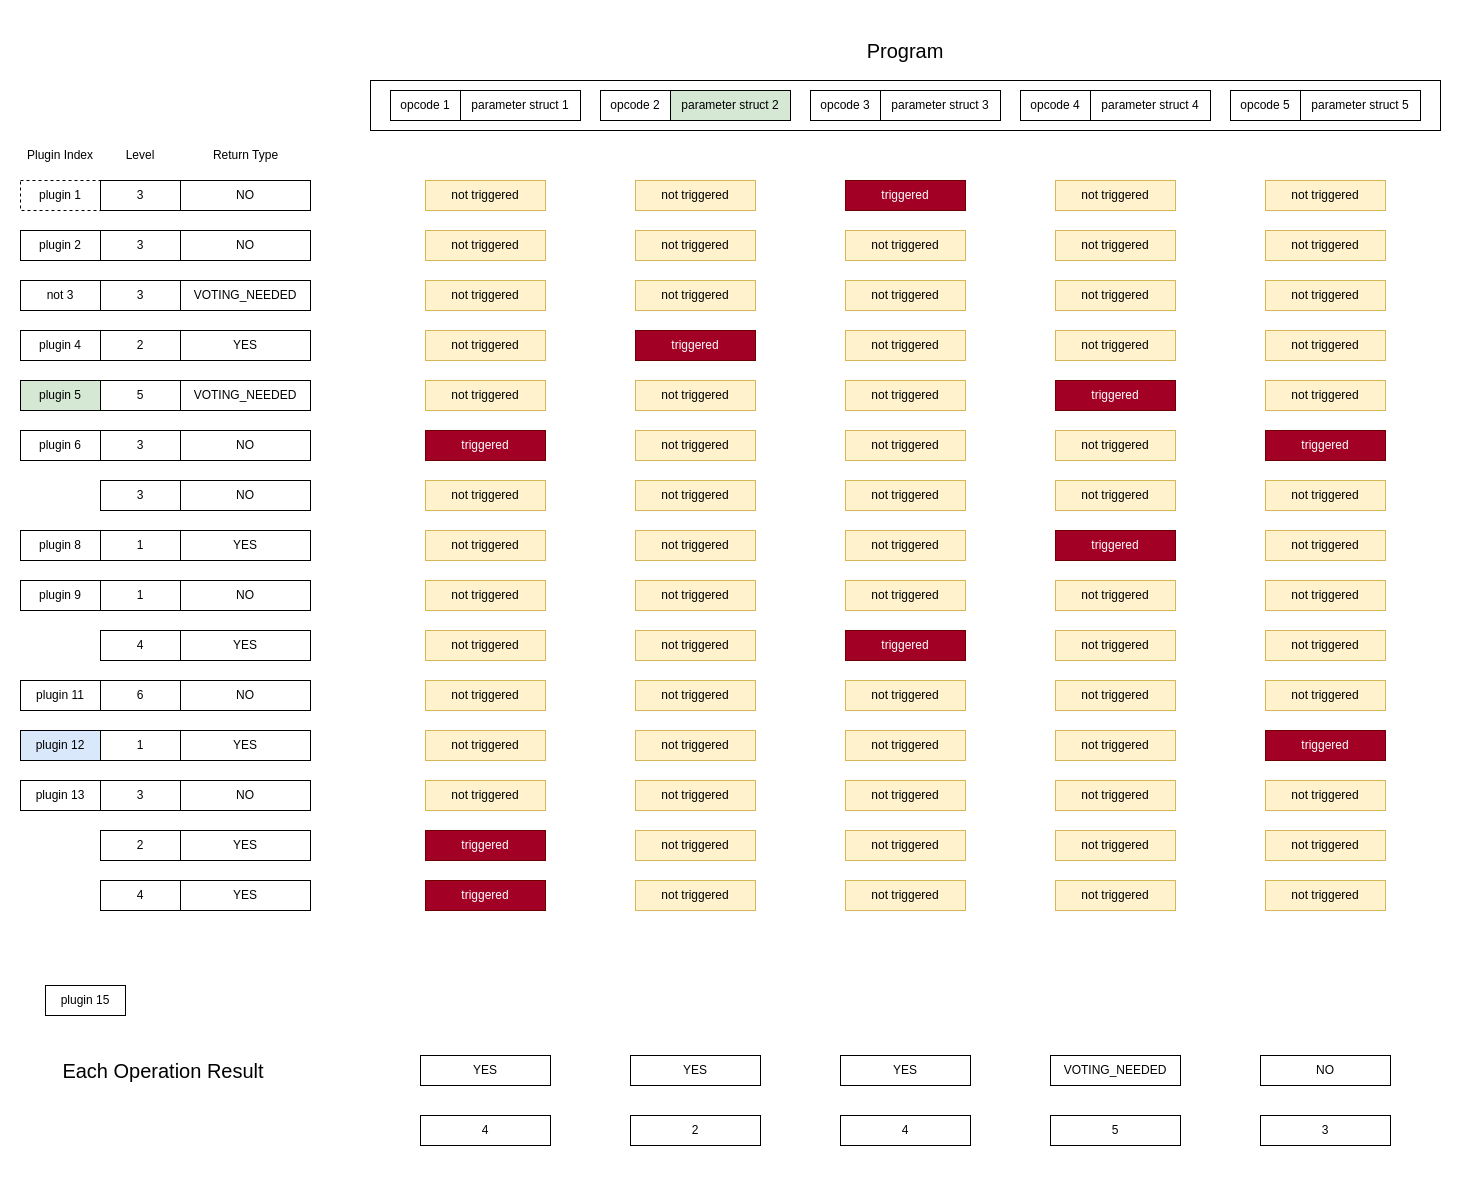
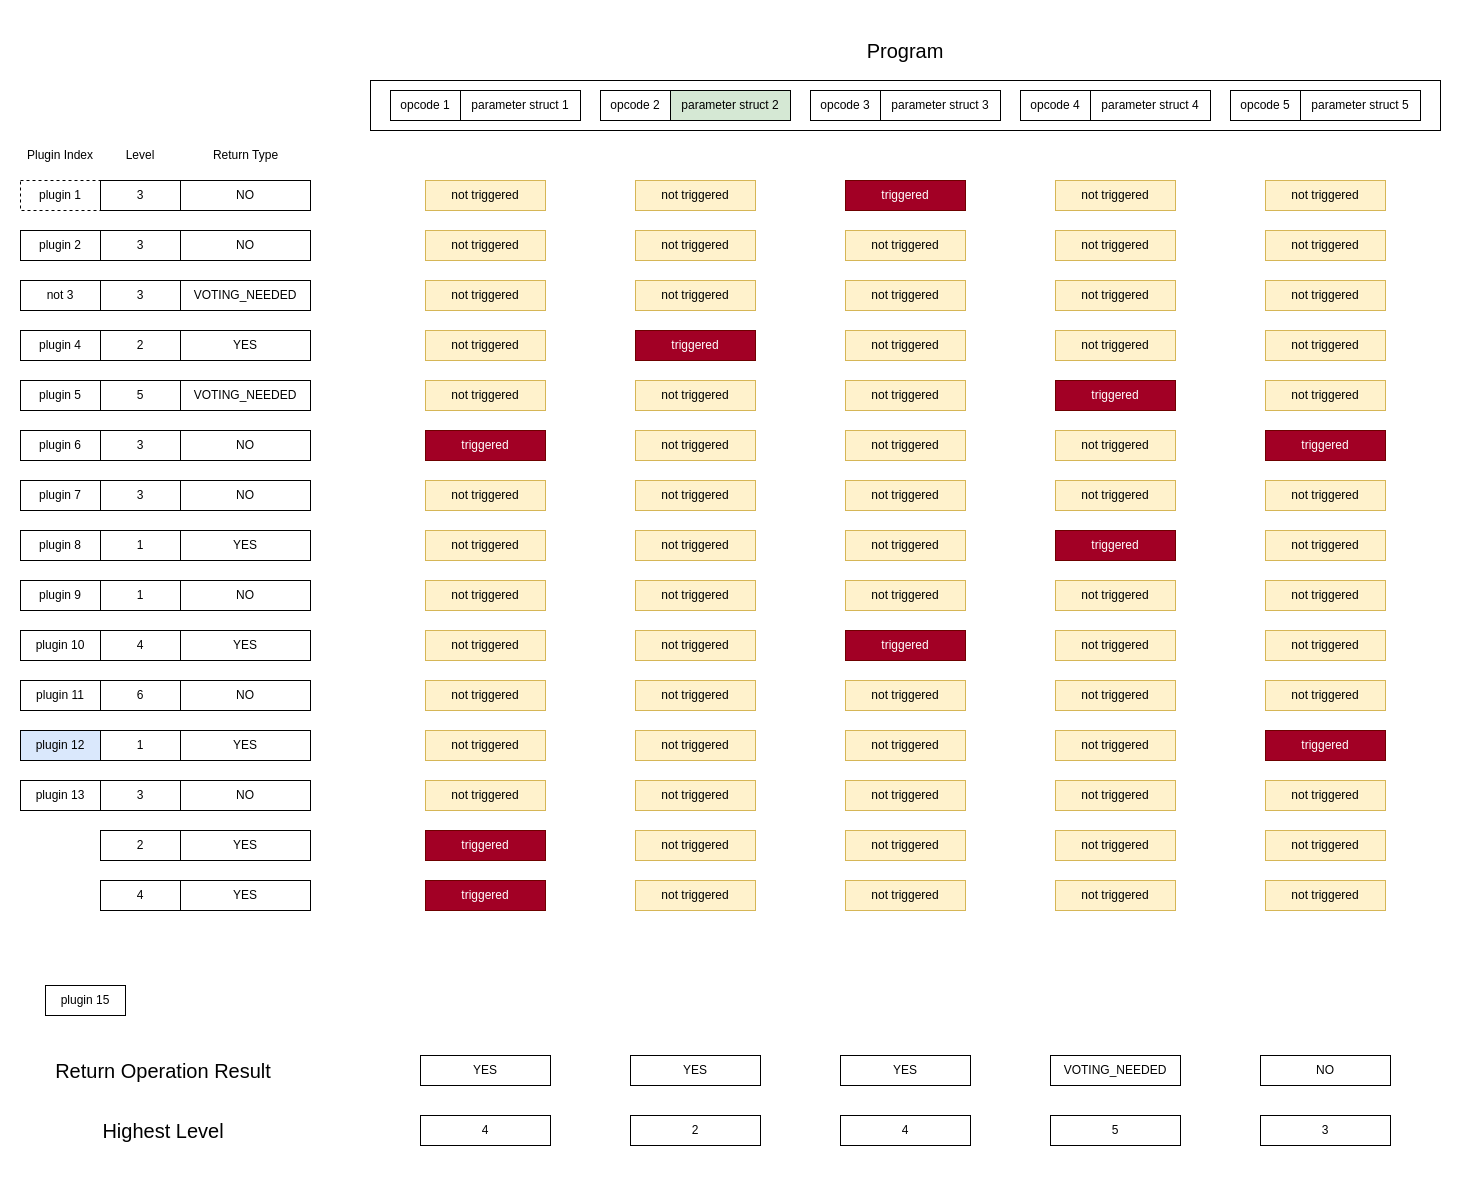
(61, 396) -> (61, 396)
none -> (61, 496)
none -> (61, 646)
(164, 1071) -> (164, 1071)
none -> (163, 1131)
